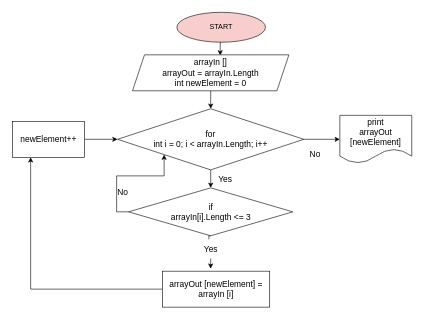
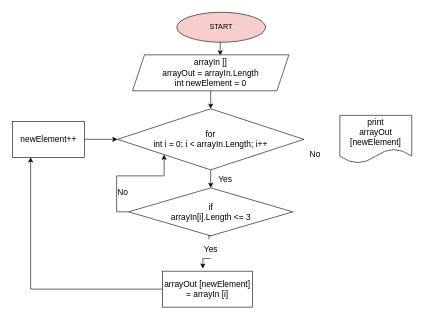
(334, 140) -> none
(216, 290) -> (207, 290)
